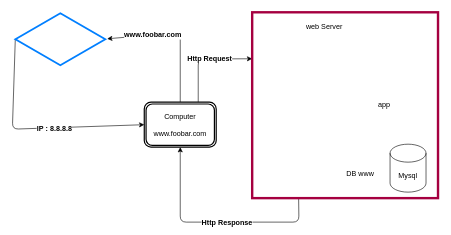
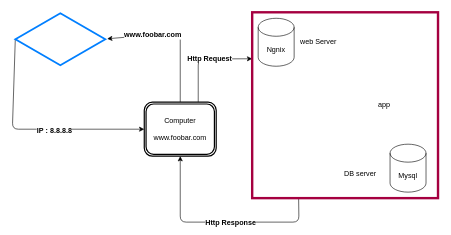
(324, 27) -> (318, 42)
none -> (276, 42)
(180, 125) -> (180, 129)
(361, 174) -> (361, 174)
